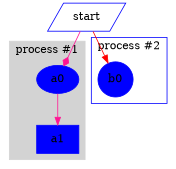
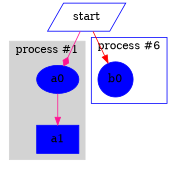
(129, 46) -> (129, 46)
